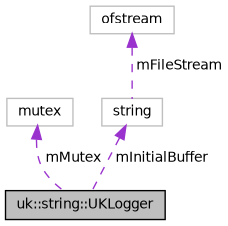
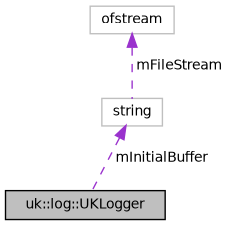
(40, 112) -> none
(85, 205) -> (85, 205)
